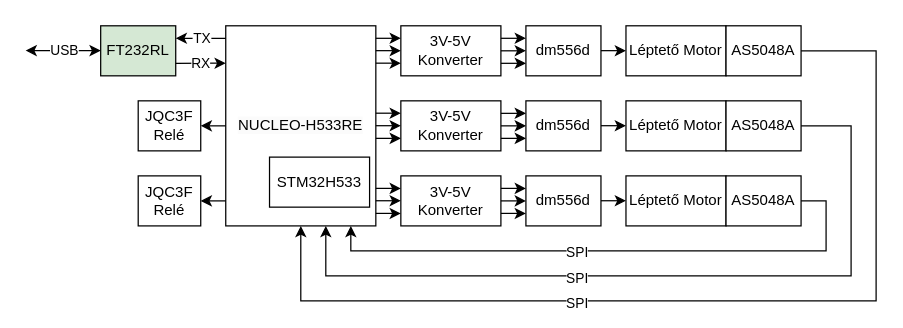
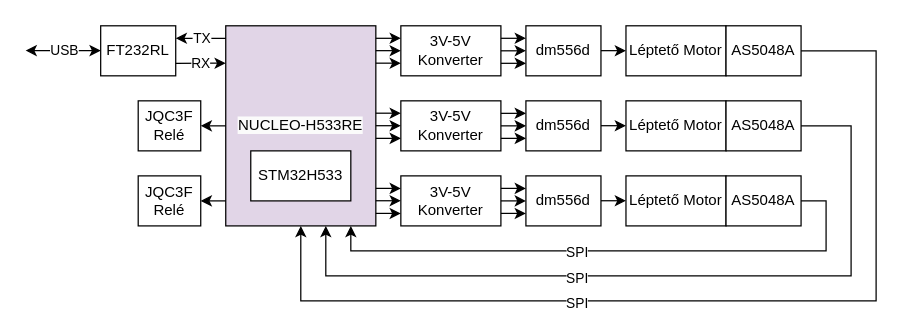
(138, 51) -> (138, 51)
(301, 126) -> (301, 126)
(319, 182) -> (301, 176)
